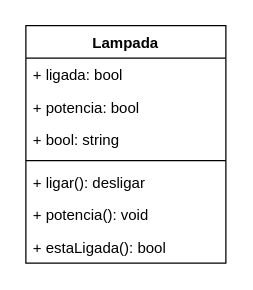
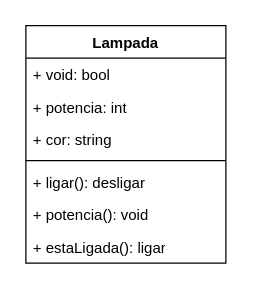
(80, 76) -> (74, 76)
(91, 108) -> (86, 108)
(82, 141) -> (80, 141)
(107, 248) -> (110, 248)
